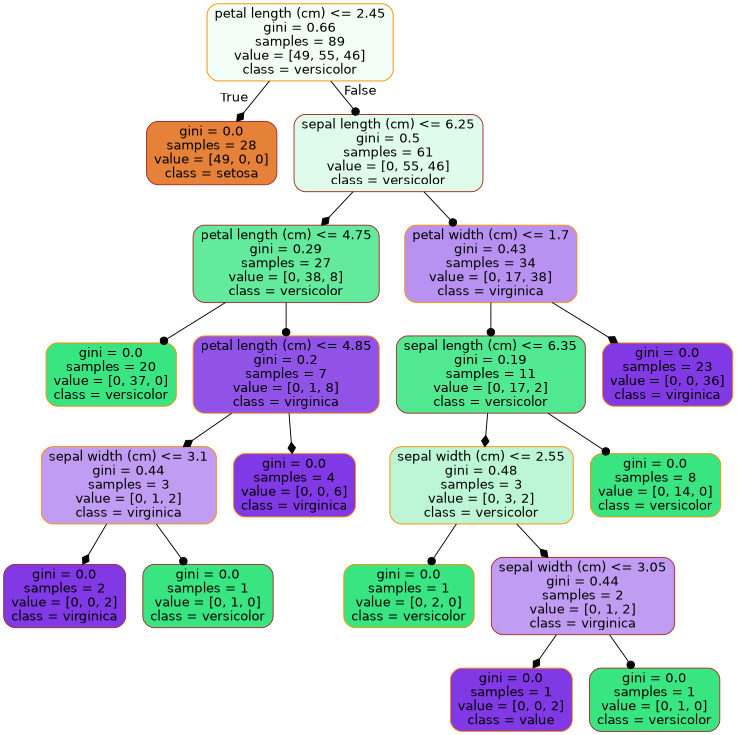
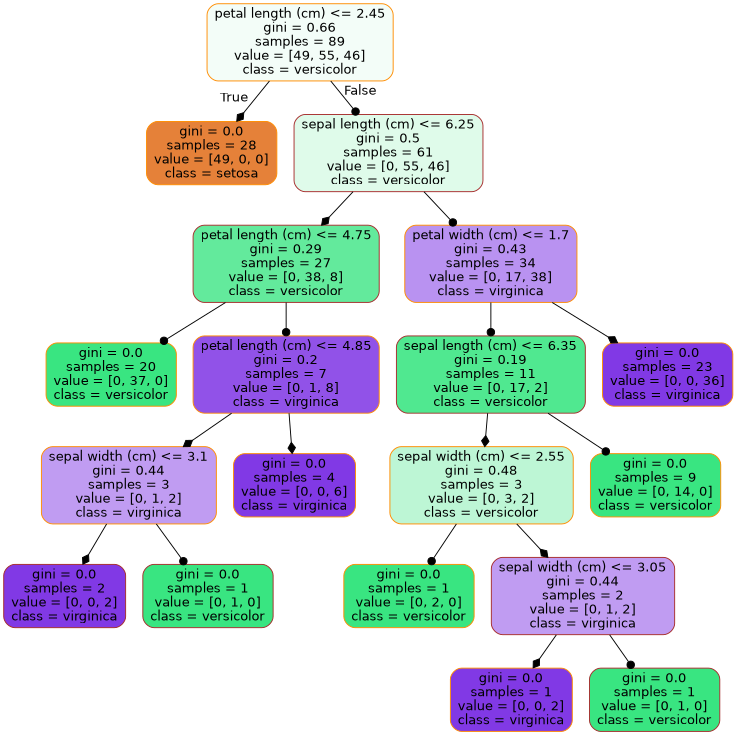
(212, 153) -> (212, 153)
(656, 485) -> (656, 485)
(511, 700) -> (511, 700)
